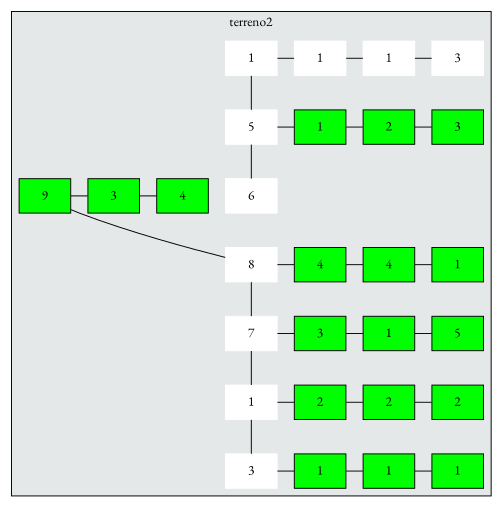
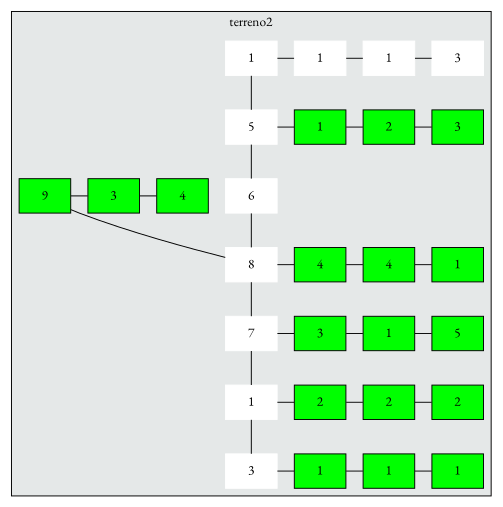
none -> (251, 230)
